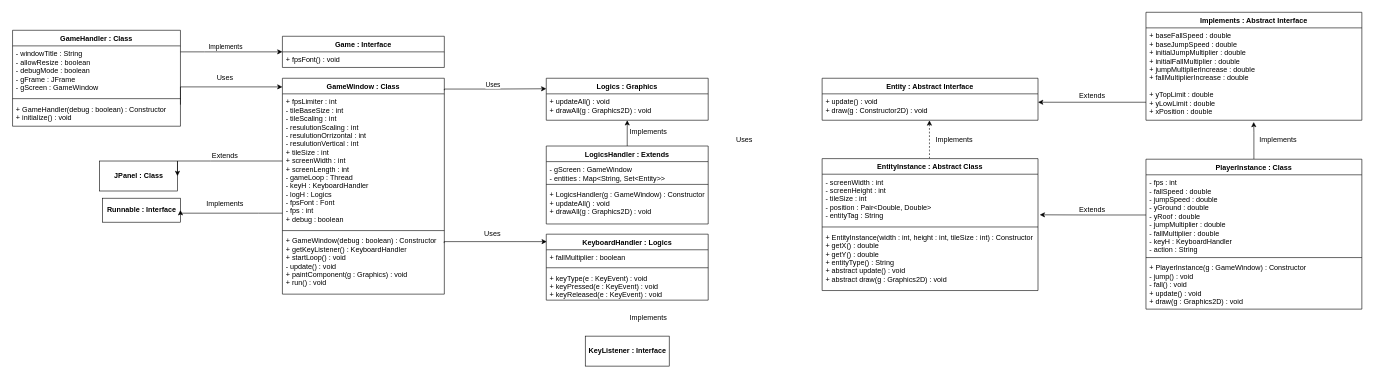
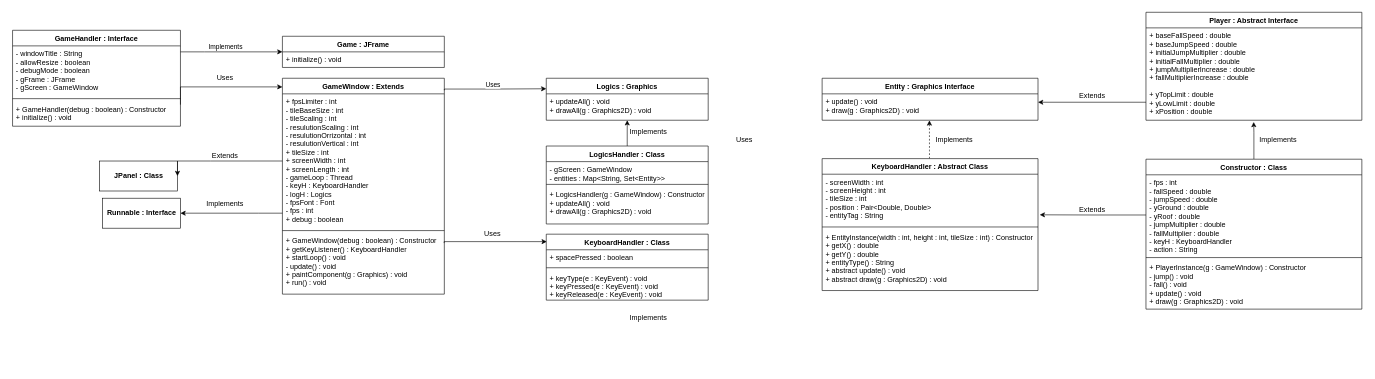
(1254, 20) -> (1254, 20)
(96, 38) -> (96, 38)
(363, 44) -> (363, 44)
(317, 60) -> (319, 60)
(363, 86) -> (363, 86)
(930, 86) -> (930, 86)
(855, 102) -> (855, 102)
(627, 154) -> (627, 154)
(930, 167) -> (930, 167)
(1254, 167) -> (1254, 167)
(141, 210) -> (141, 213)
(627, 242) -> (627, 242)
(592, 258) -> (593, 258)
(627, 351) -> none
